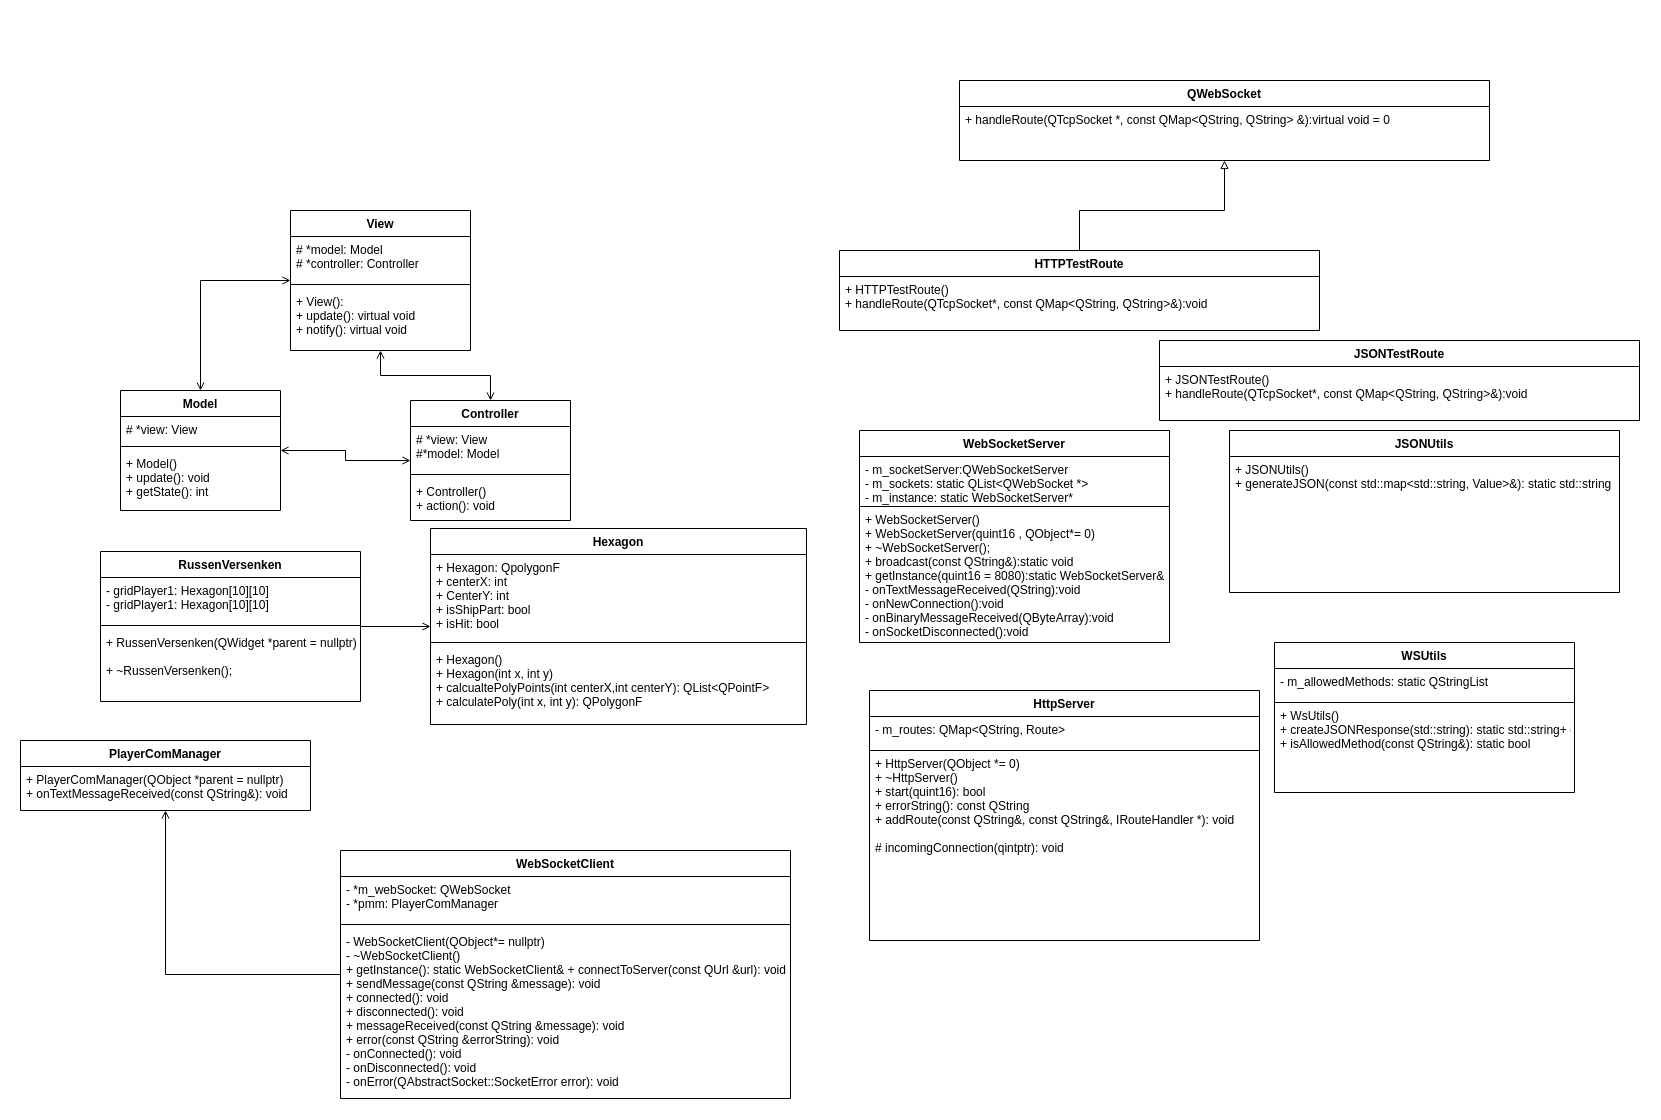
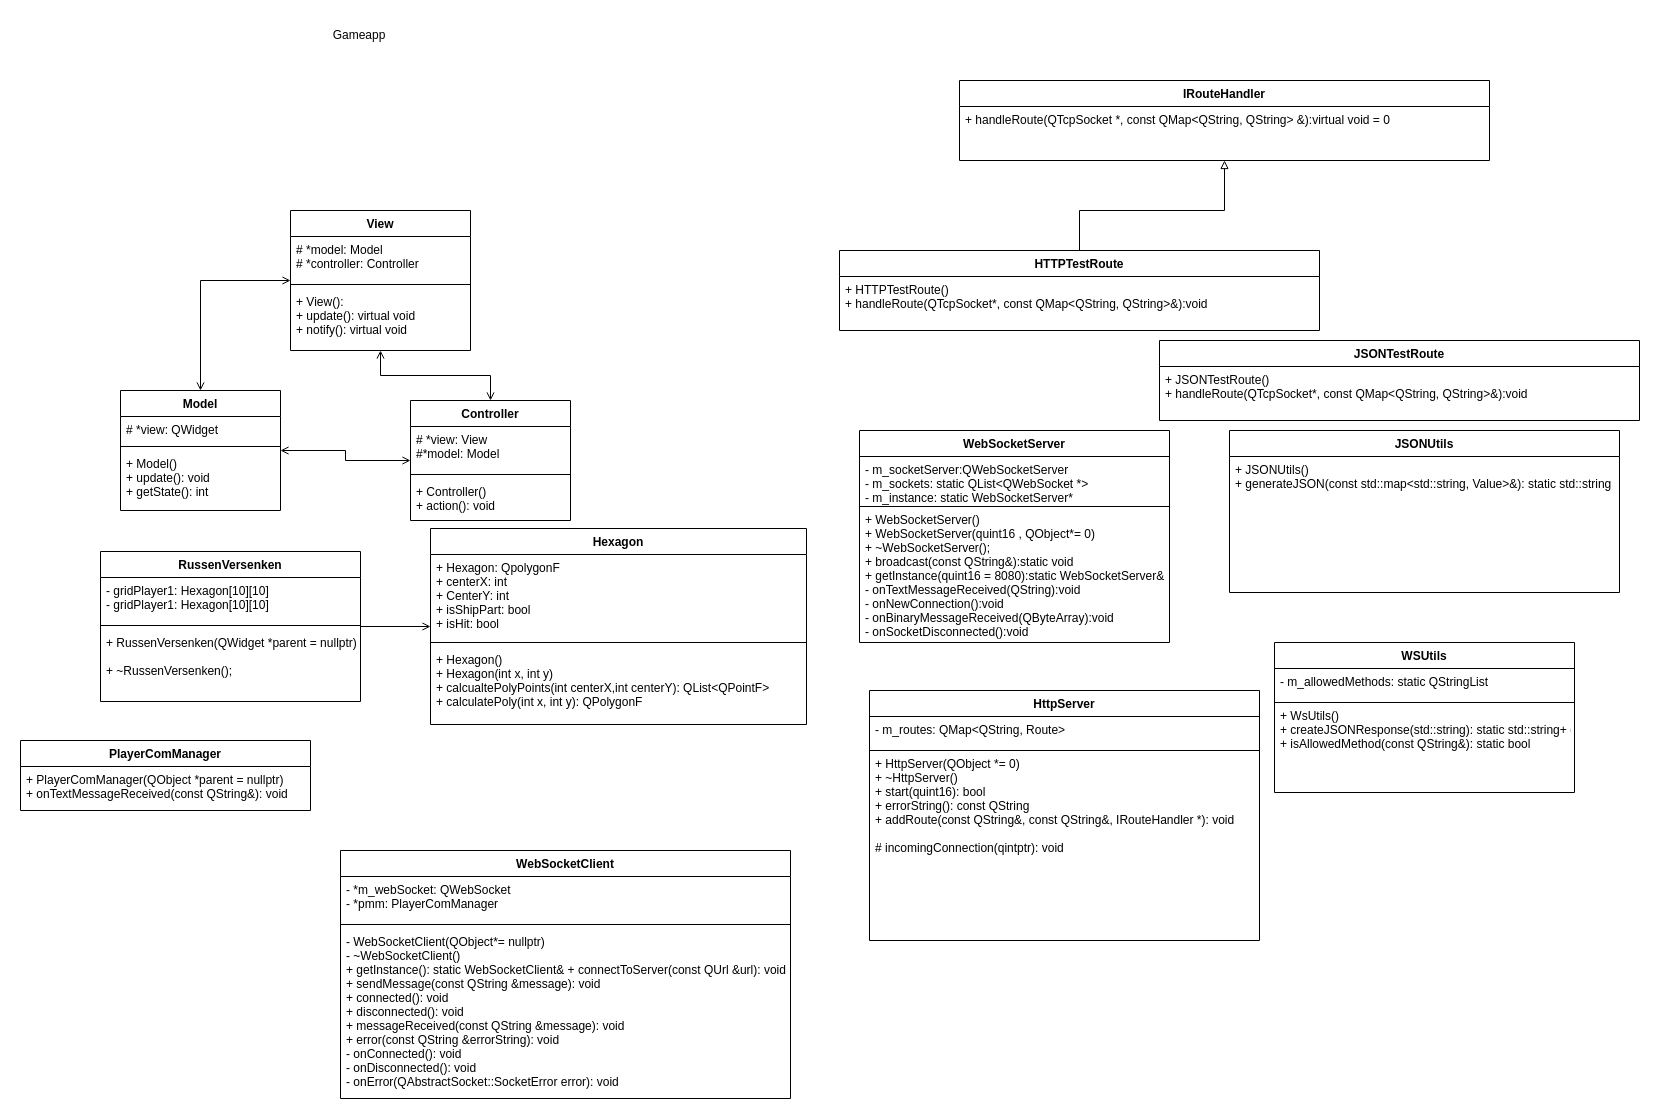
none -> (360, 36)
(1224, 94) -> (1224, 94)
(162, 430) -> (172, 430)
(172, 975) -> none
